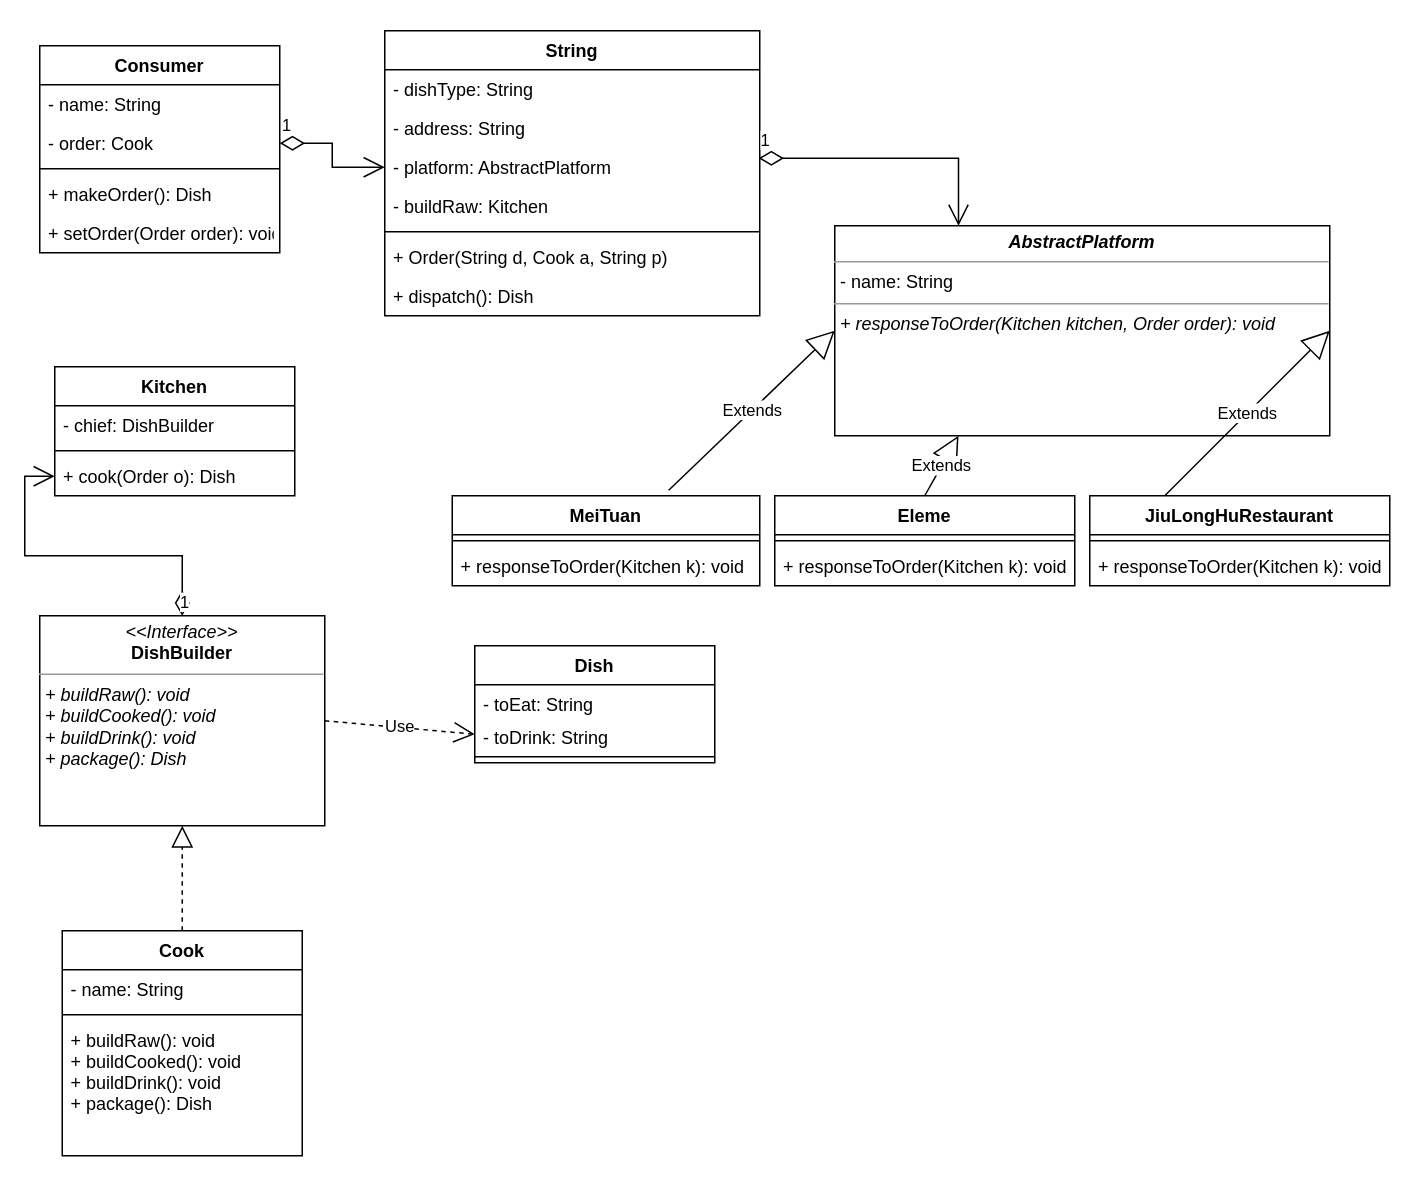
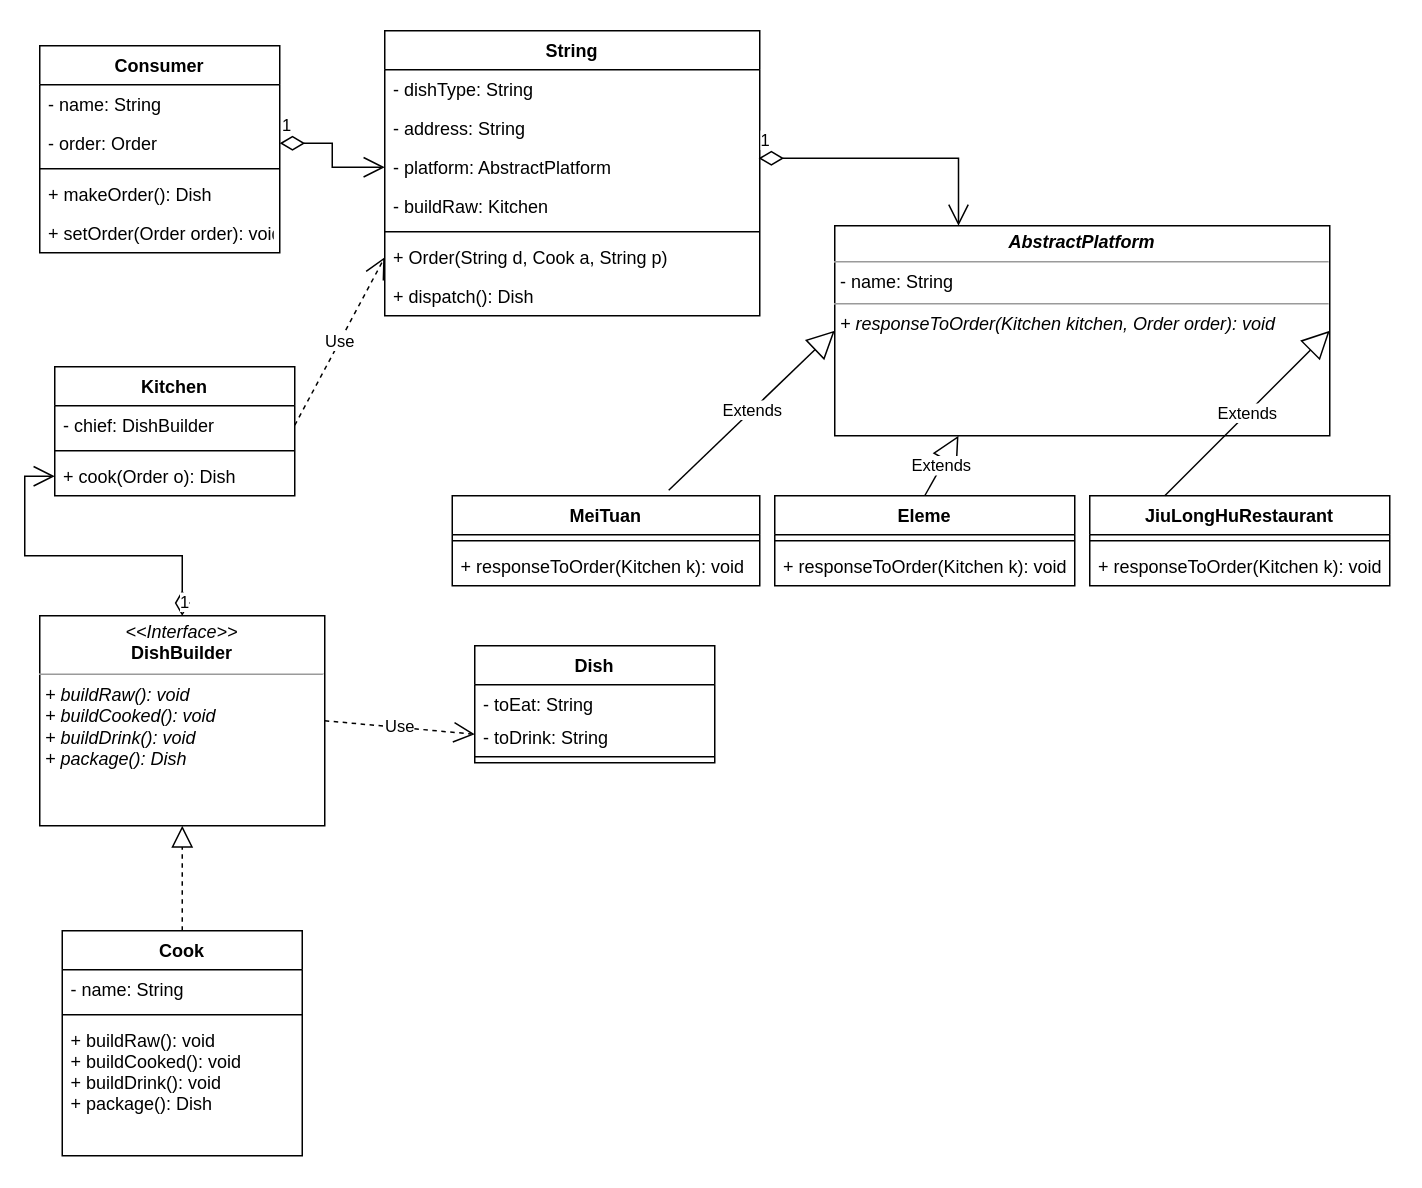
(107, 144) -> (112, 144)
none -> (339, 343)
